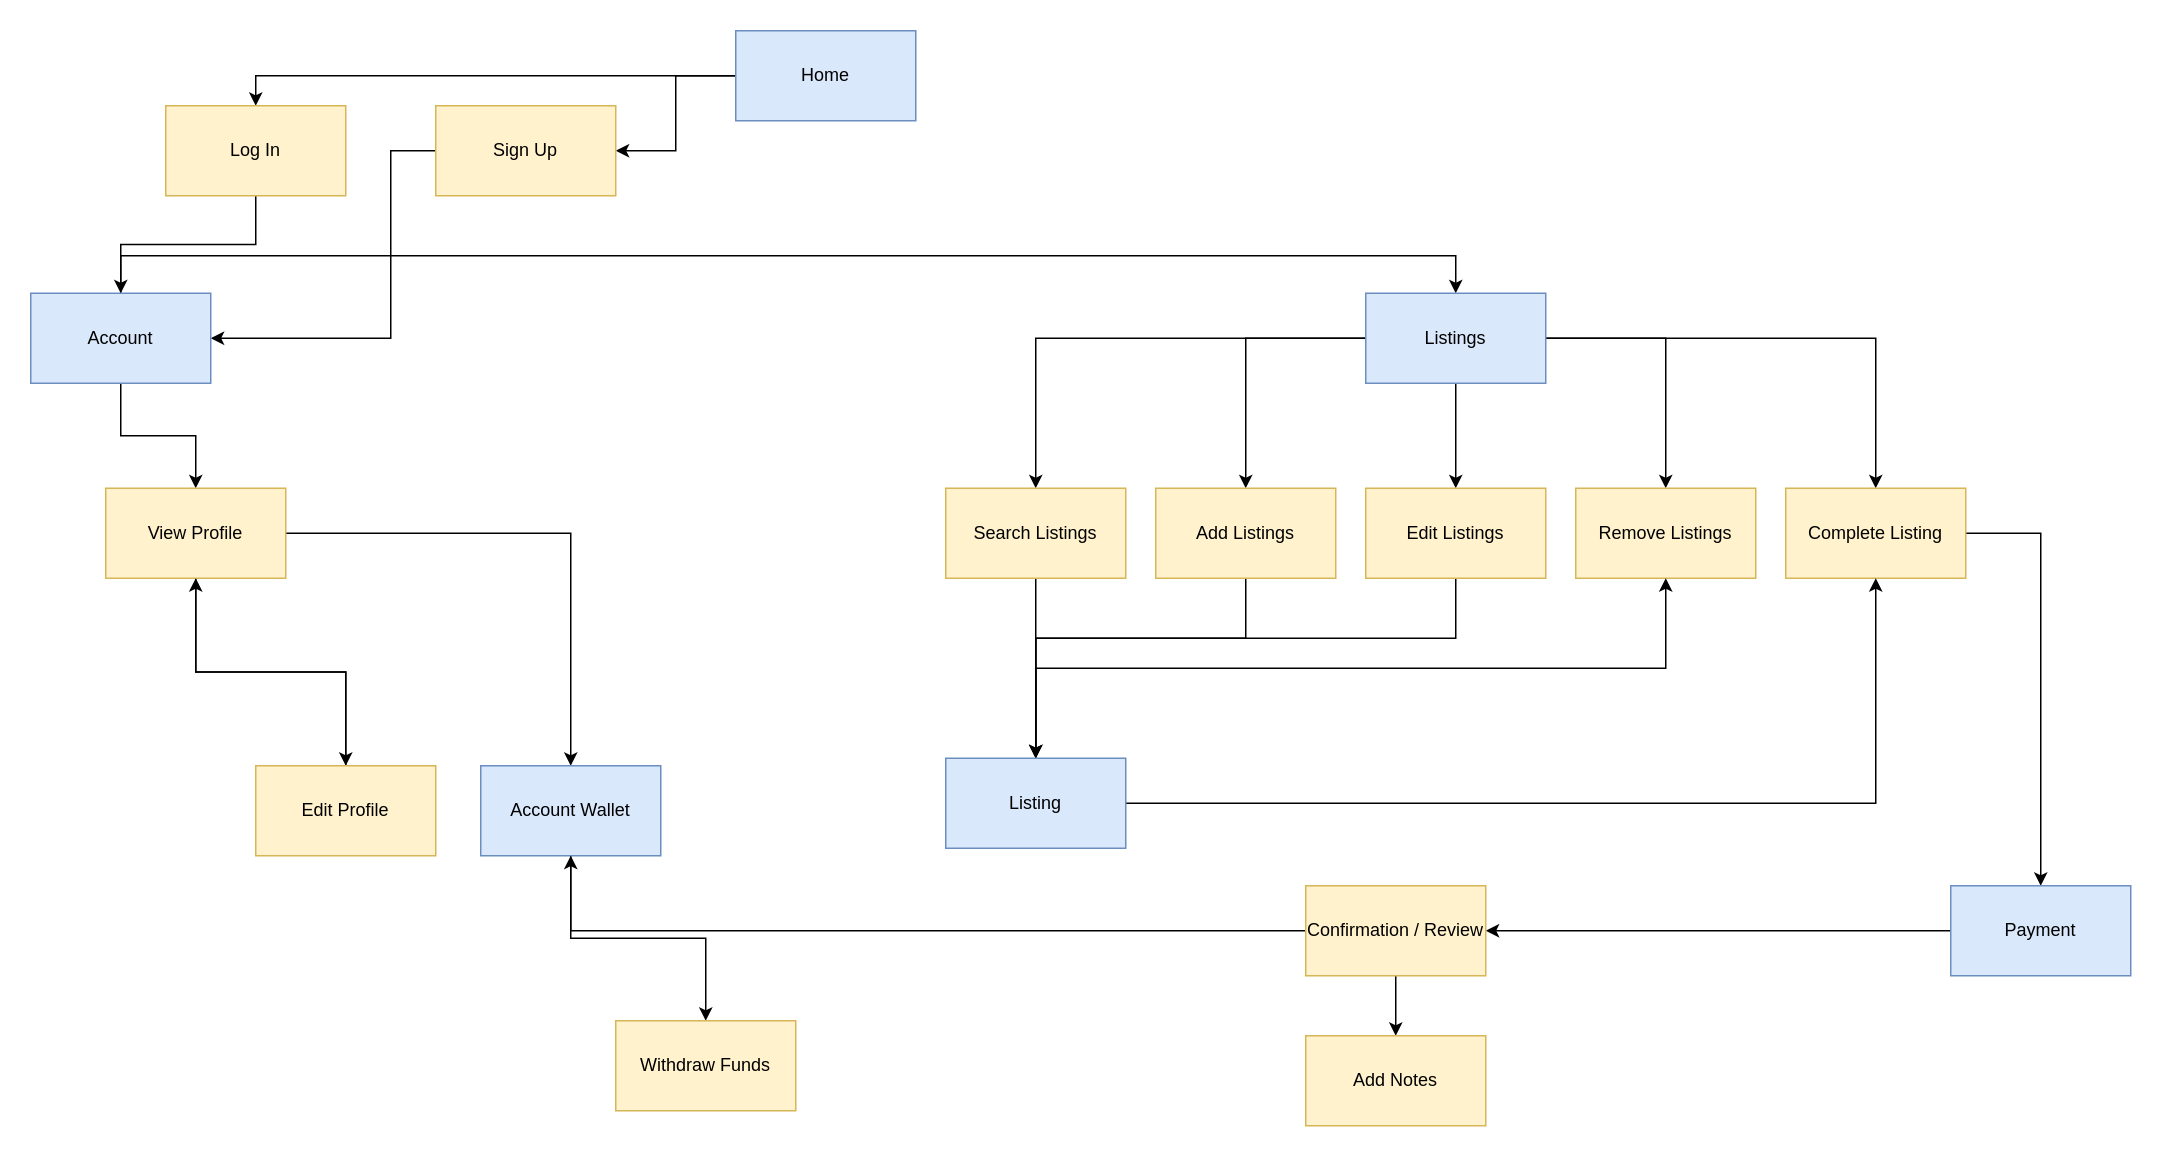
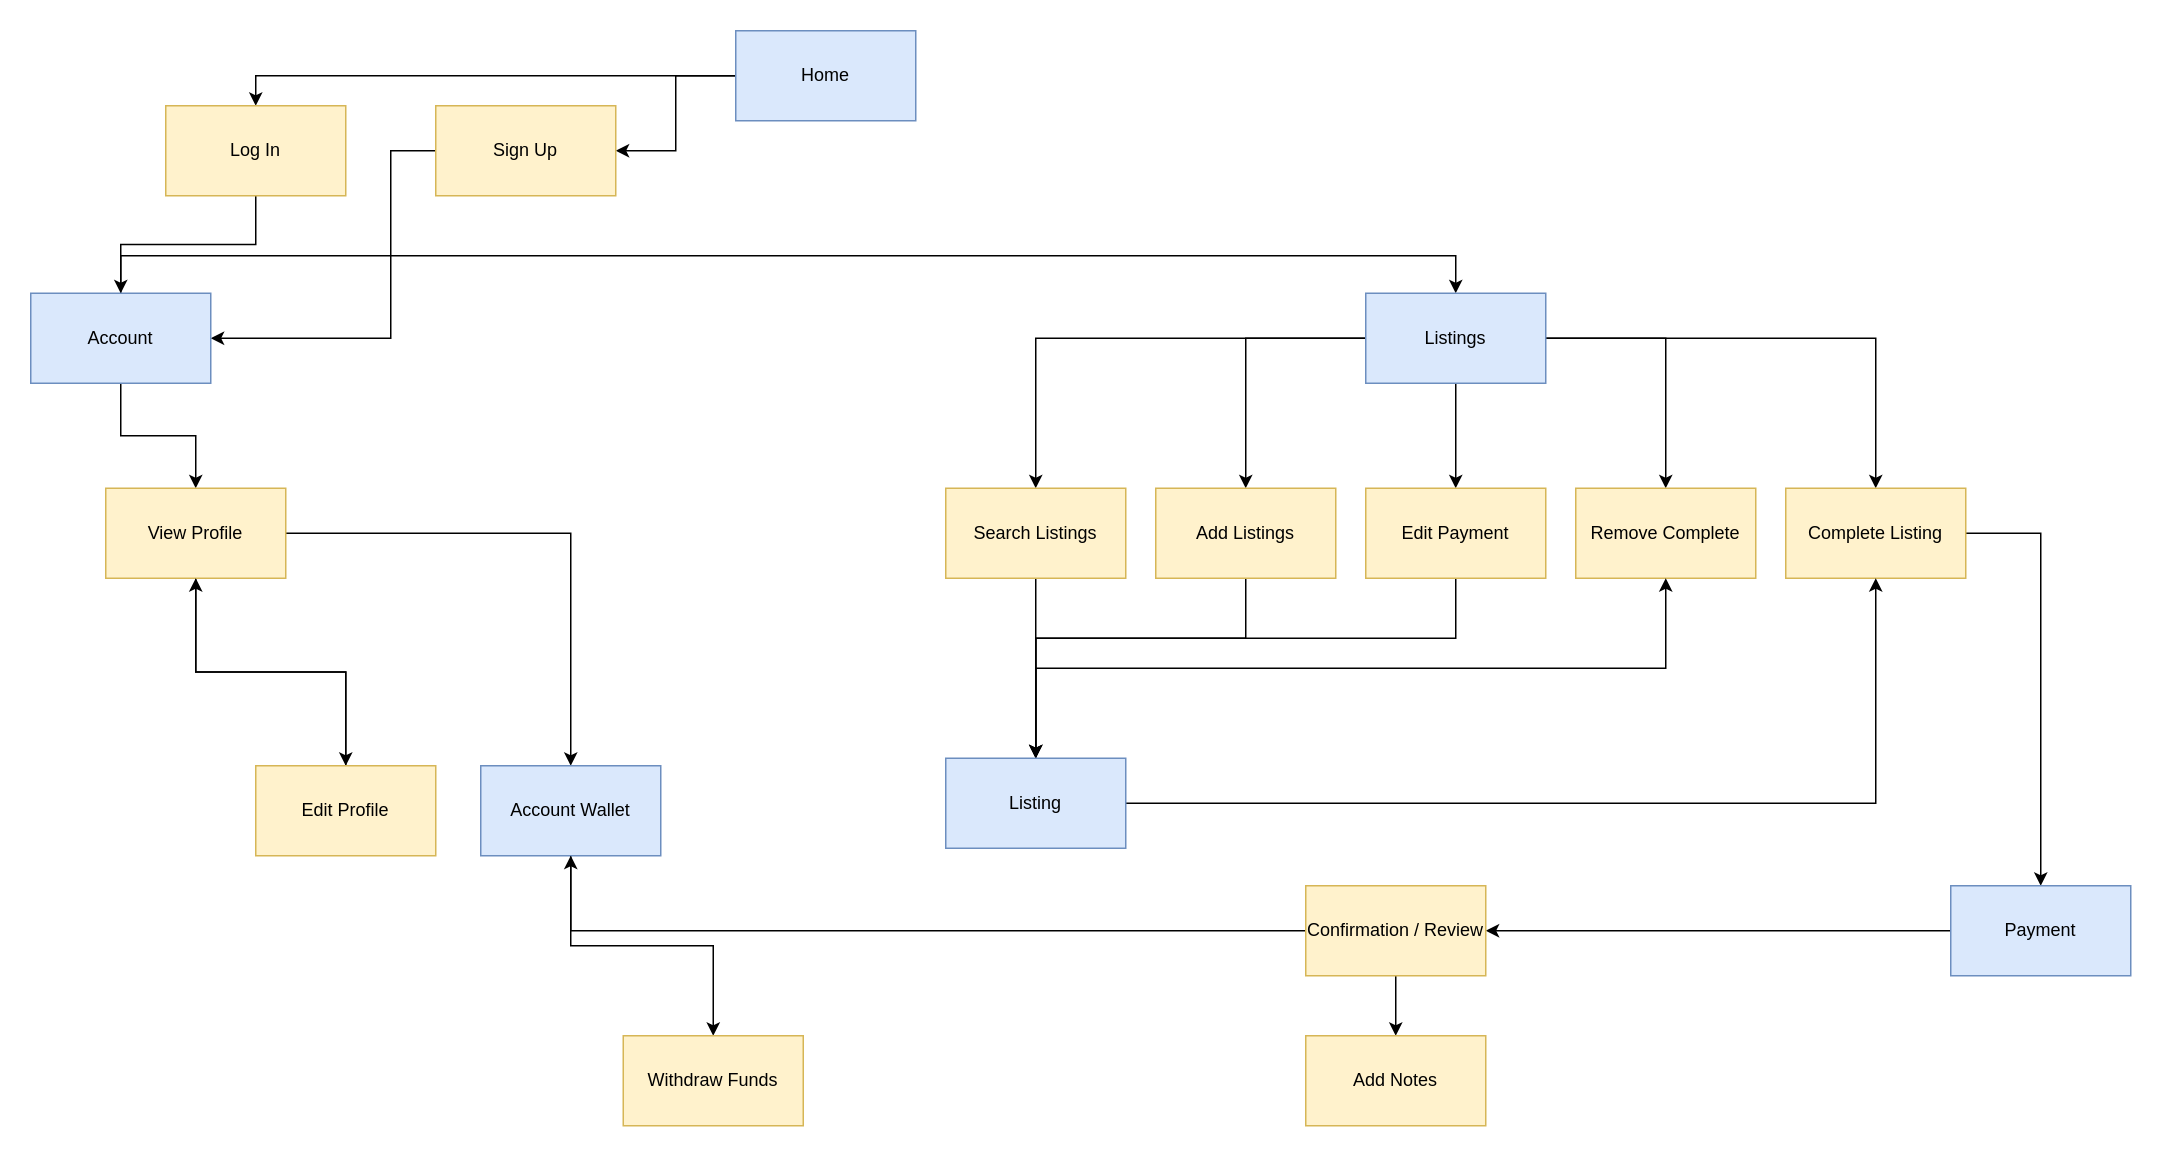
(1456, 533) -> (1456, 533)
(1666, 533) -> (1666, 533)
(706, 1066) -> (713, 1081)
